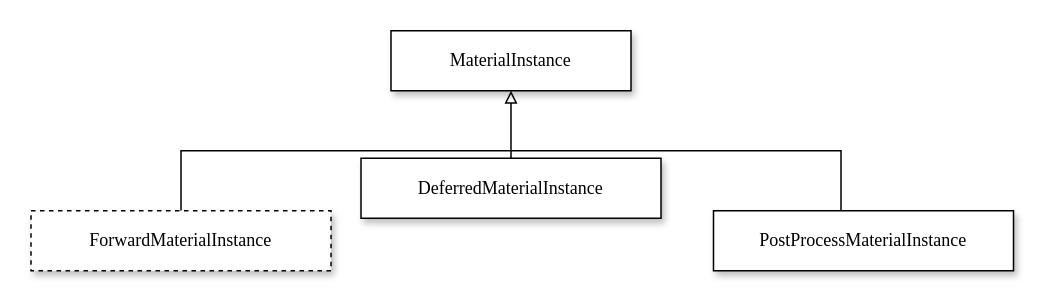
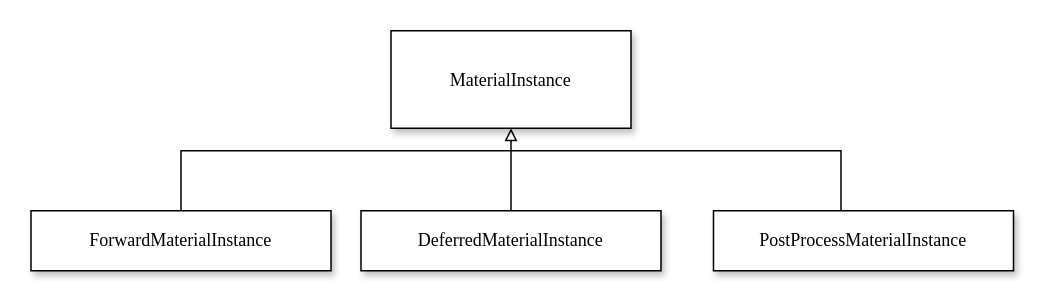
(511, 61) -> (511, 80)
(511, 188) -> (511, 241)
(181, 241) -> (181, 241)
